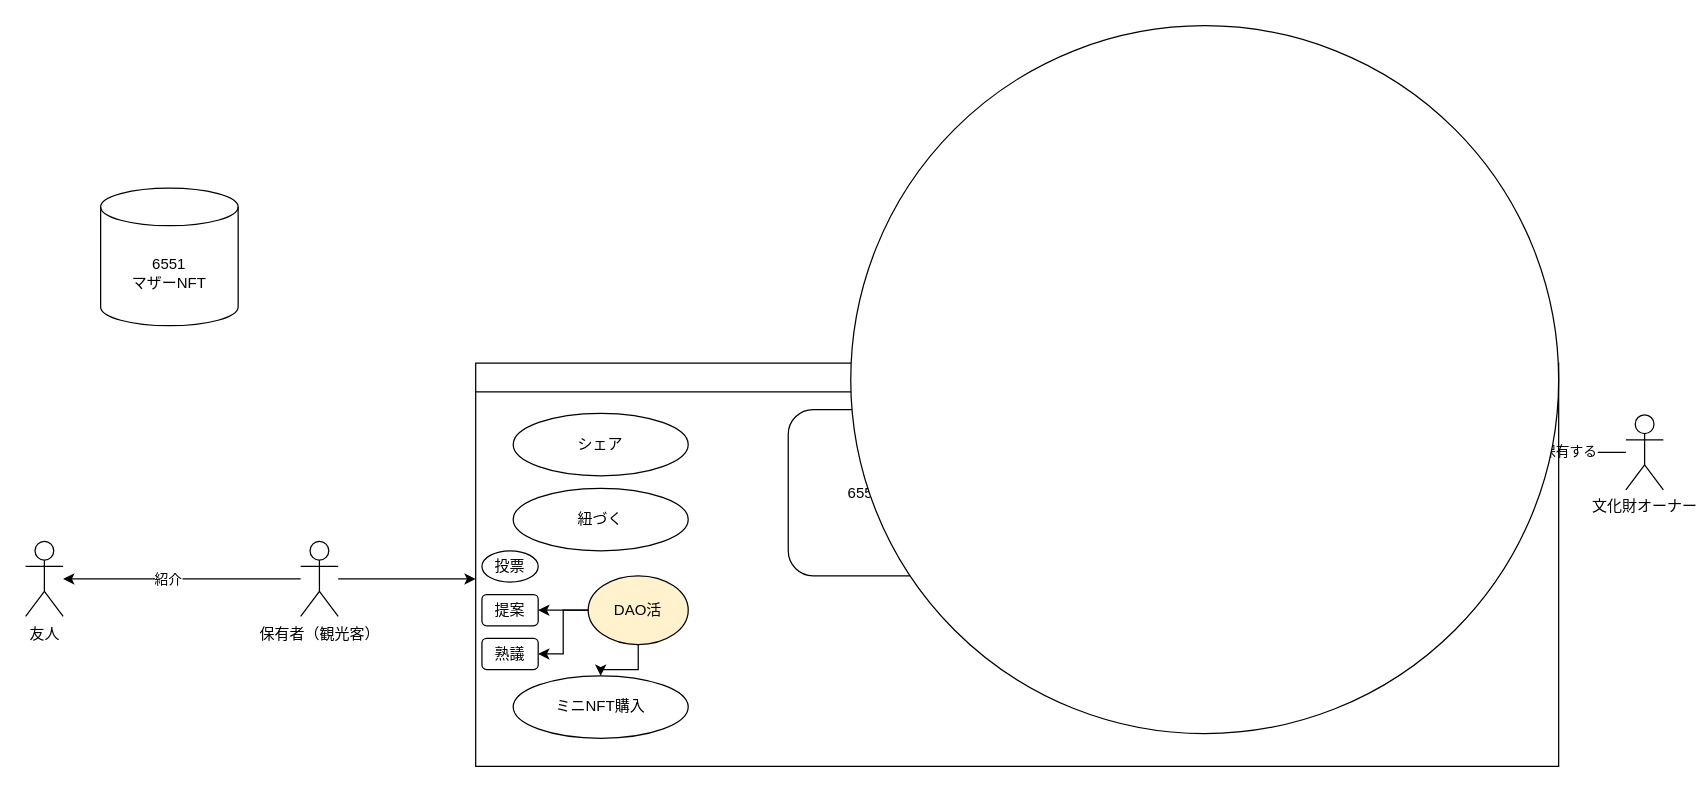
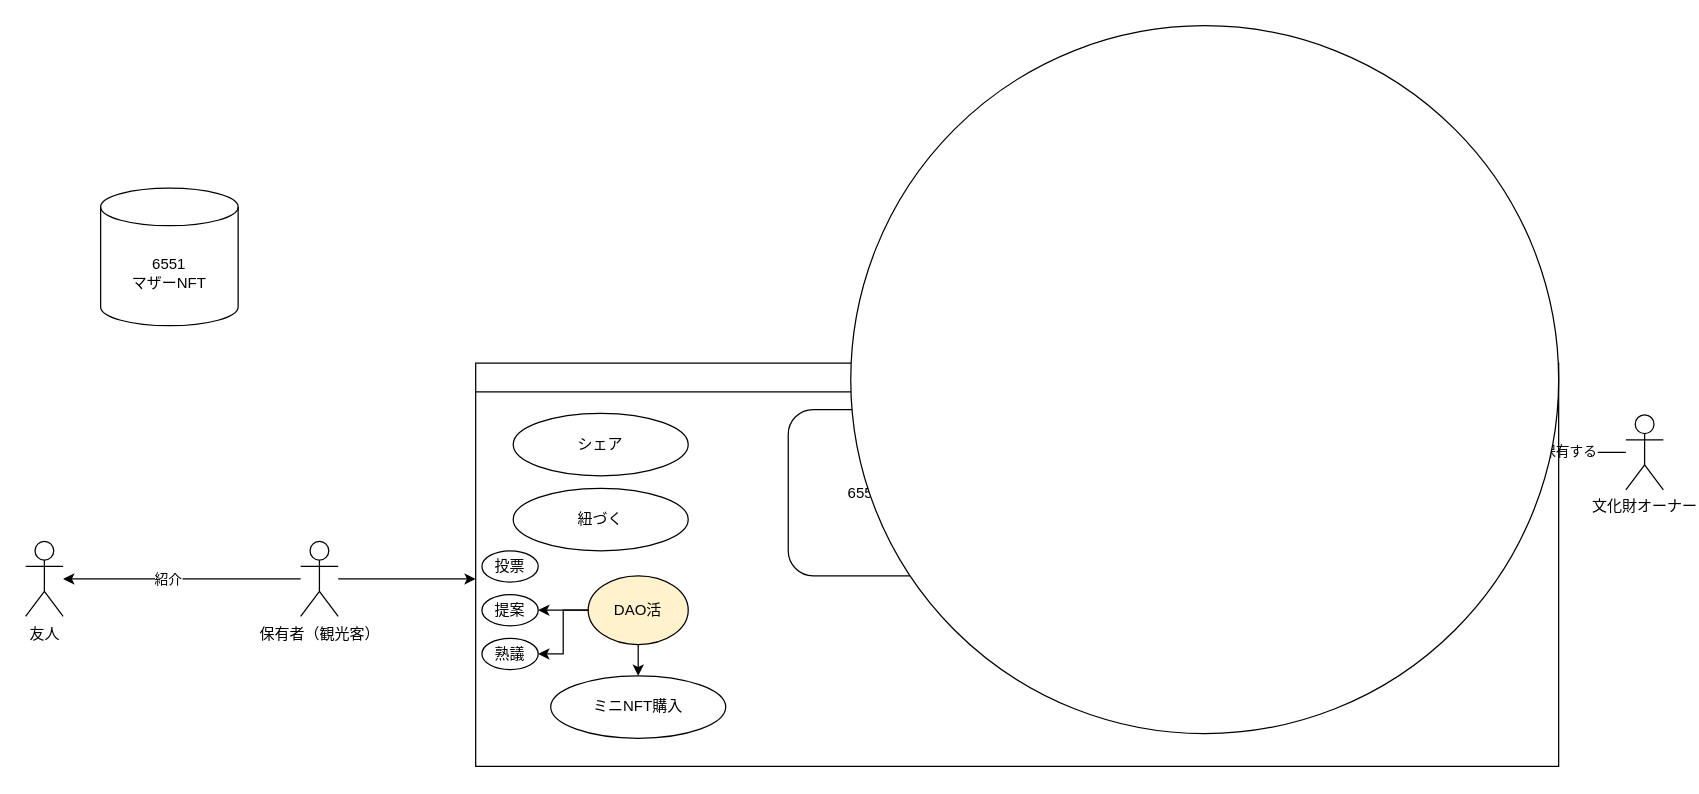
(510, 610) -> (510, 610)
(510, 654) -> (510, 654)
(601, 707) -> (638, 707)
